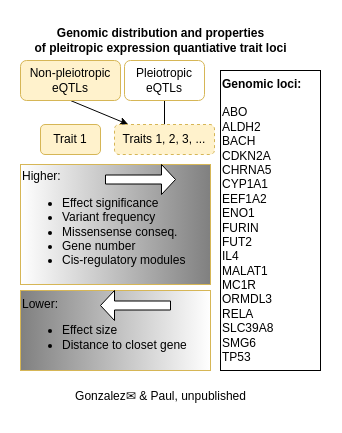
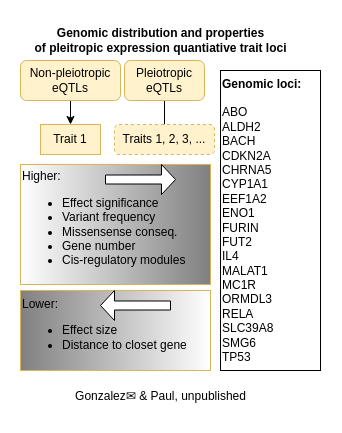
(165, 81) -> (165, 81)
(96, 111) -> (71, 109)
(71, 140) -> (71, 140)
